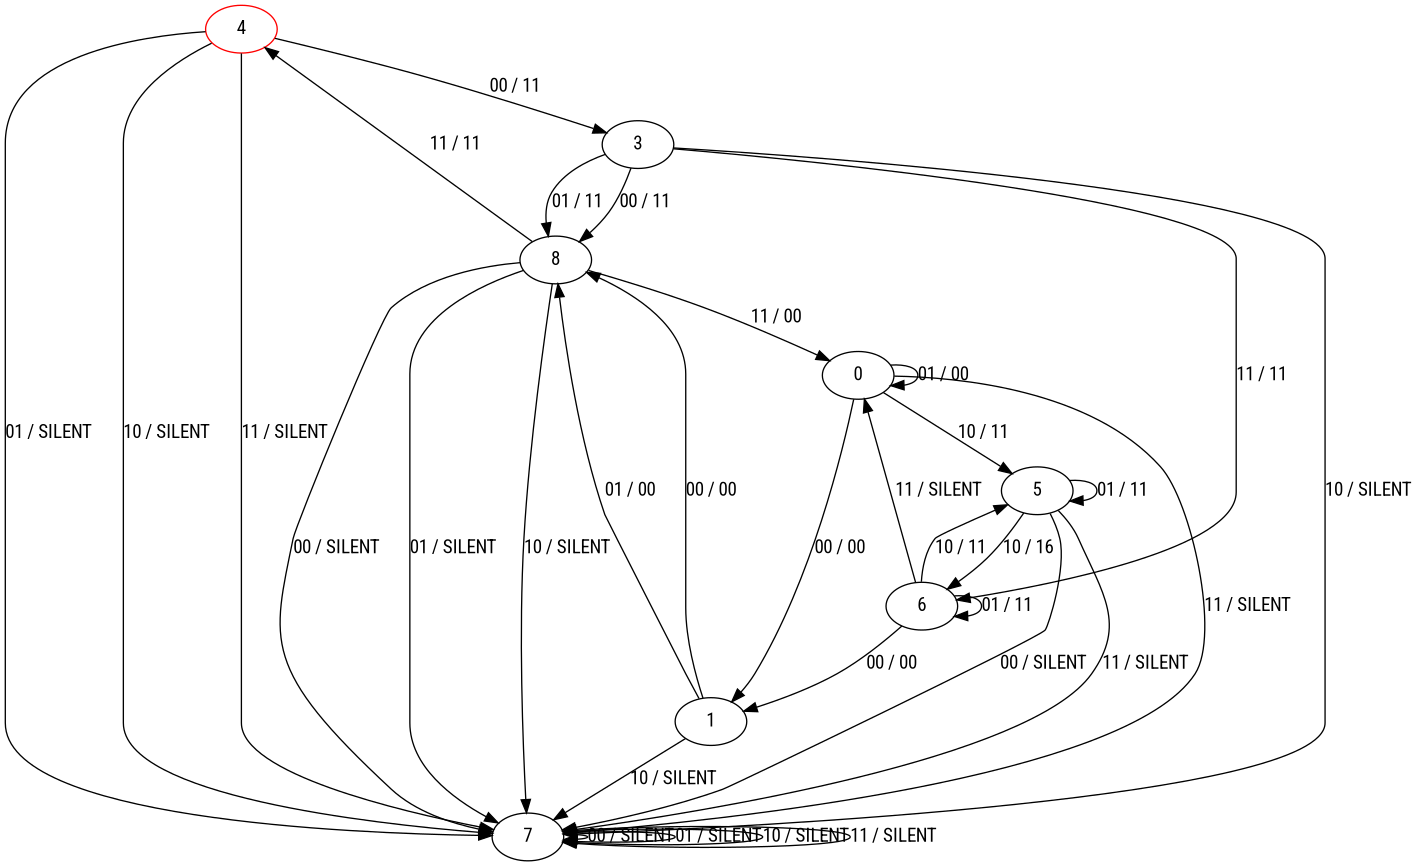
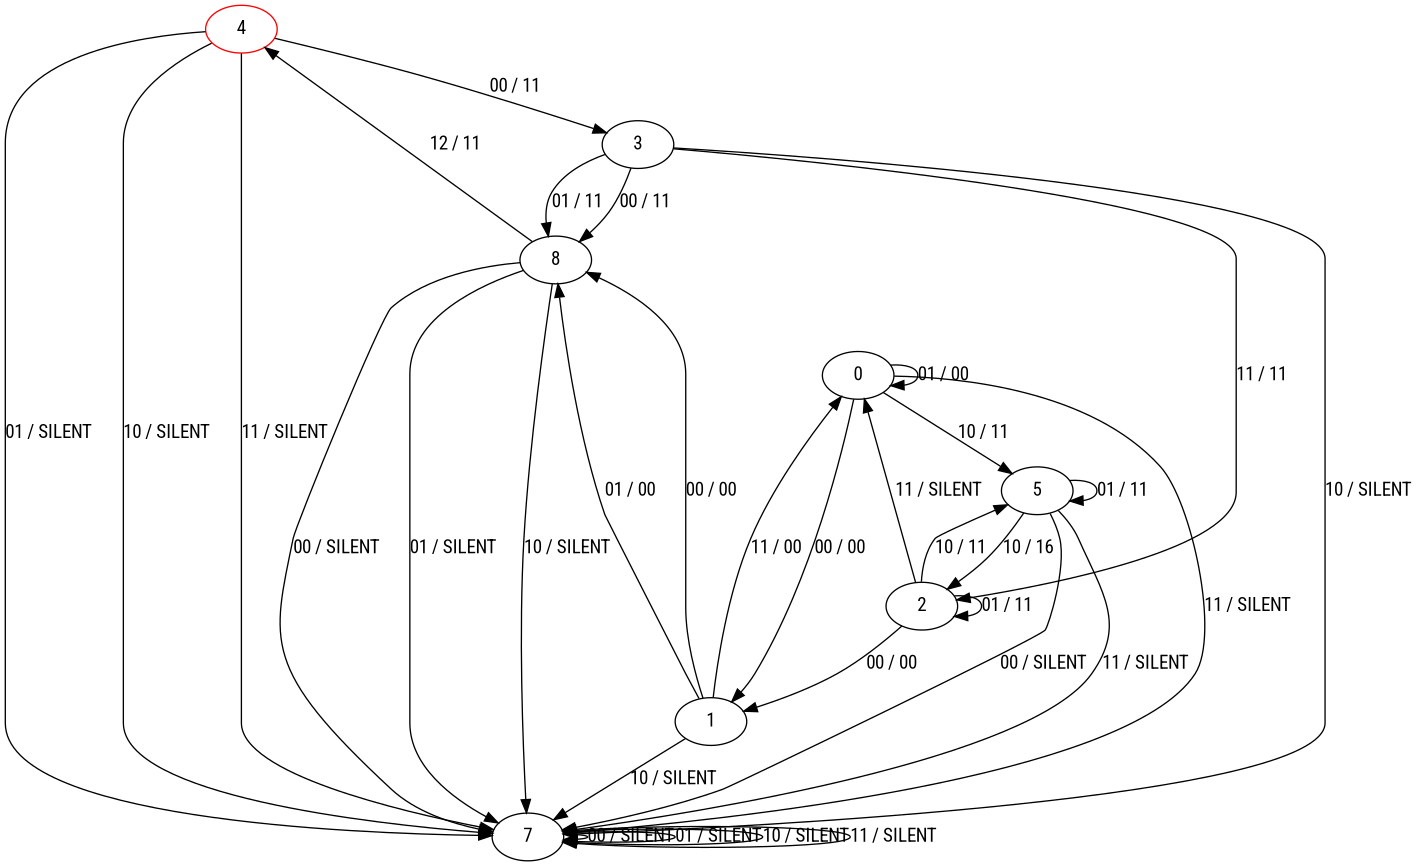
(456, 145) -> (456, 145)
(705, 308) -> (749, 543)
(922, 606) -> (922, 606)
